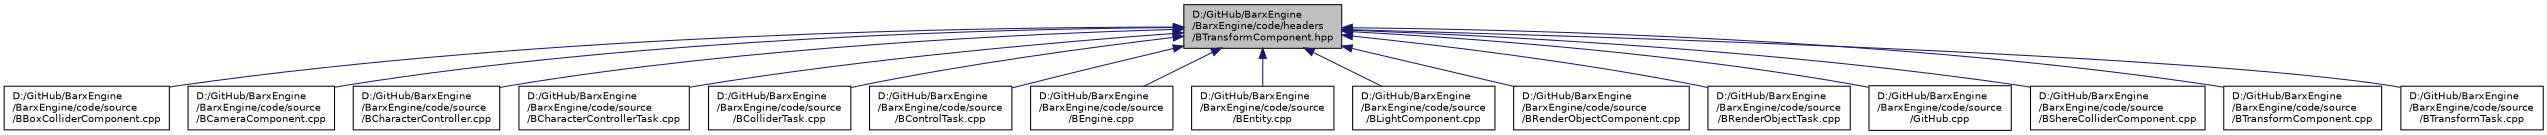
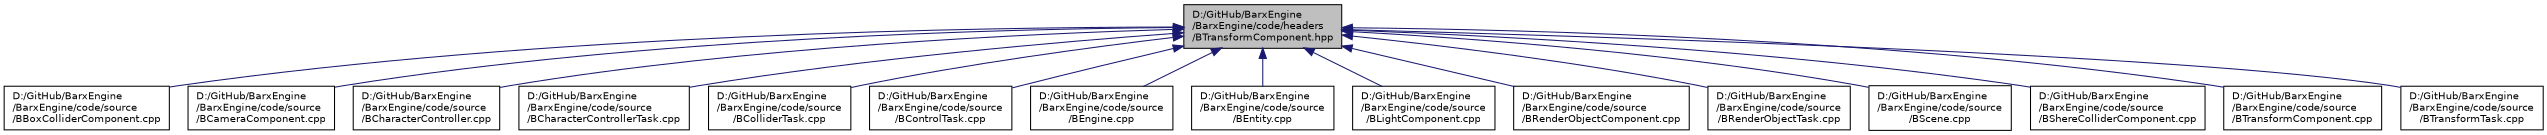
(1940, 108) -> (1940, 108)
